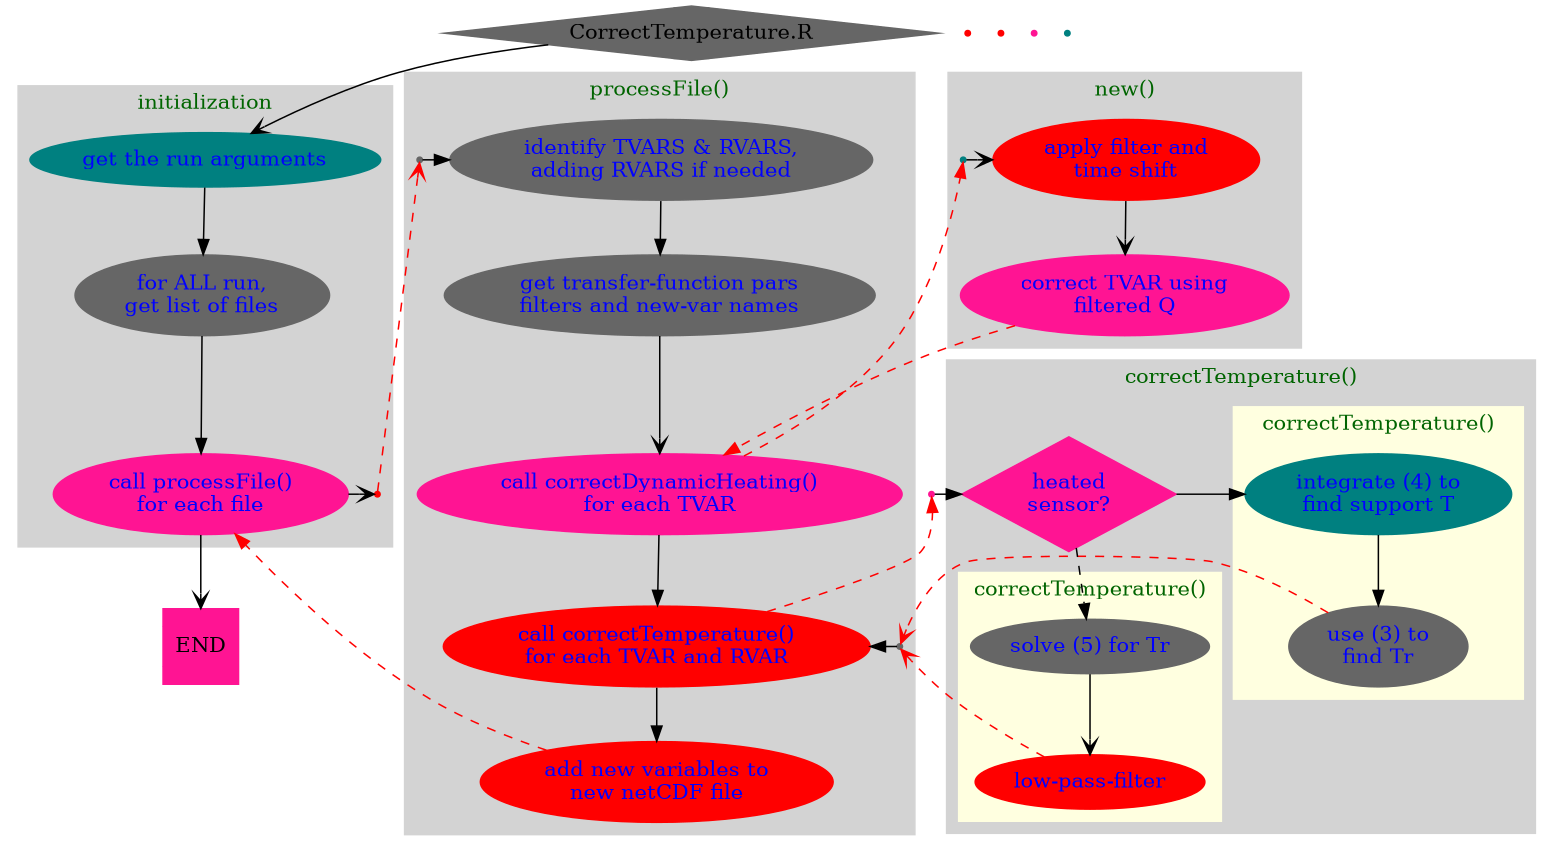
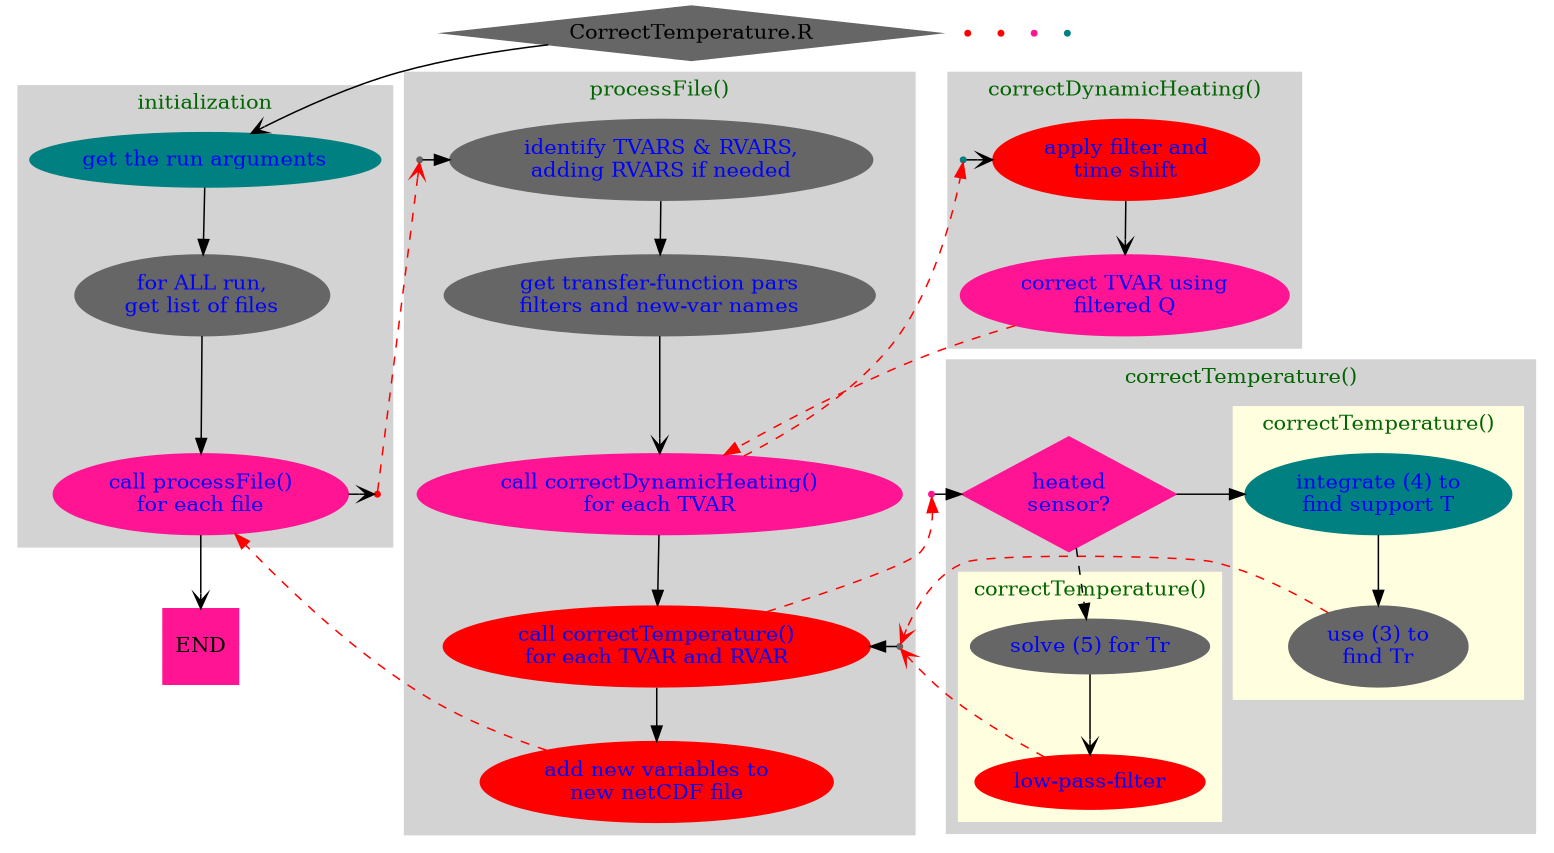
(1125, 90) -> (1125, 90)
